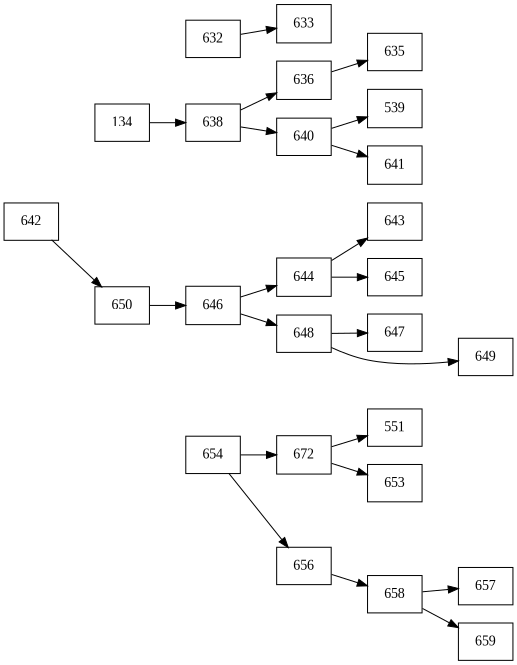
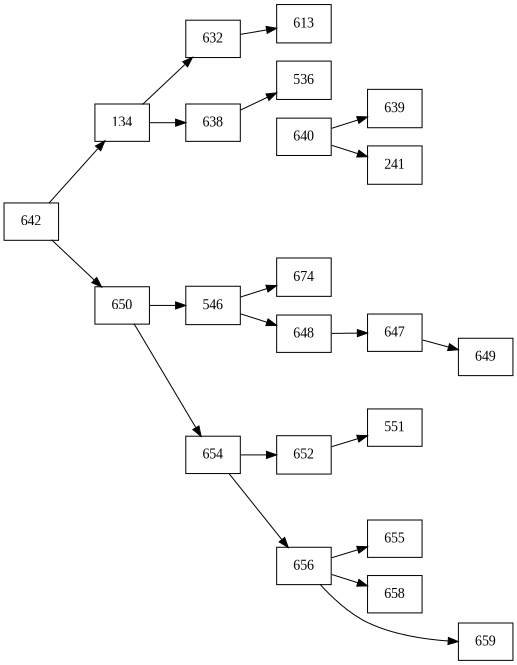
(304, 24) -> (304, 24)
(395, 52) -> none
(304, 80) -> (304, 80)
none -> (164, 85)
(395, 109) -> (395, 109)
(254, 129) -> none
(395, 165) -> (395, 165)
none -> (73, 176)
(395, 222) -> none
(304, 277) -> (304, 277)
(395, 277) -> none
(213, 305) -> (213, 305)
(389, 363) -> (435, 344)
none -> (165, 376)
(304, 455) -> (304, 455)
(395, 483) -> none
none -> (395, 539)
(486, 586) -> none
(436, 616) -> (378, 627)
